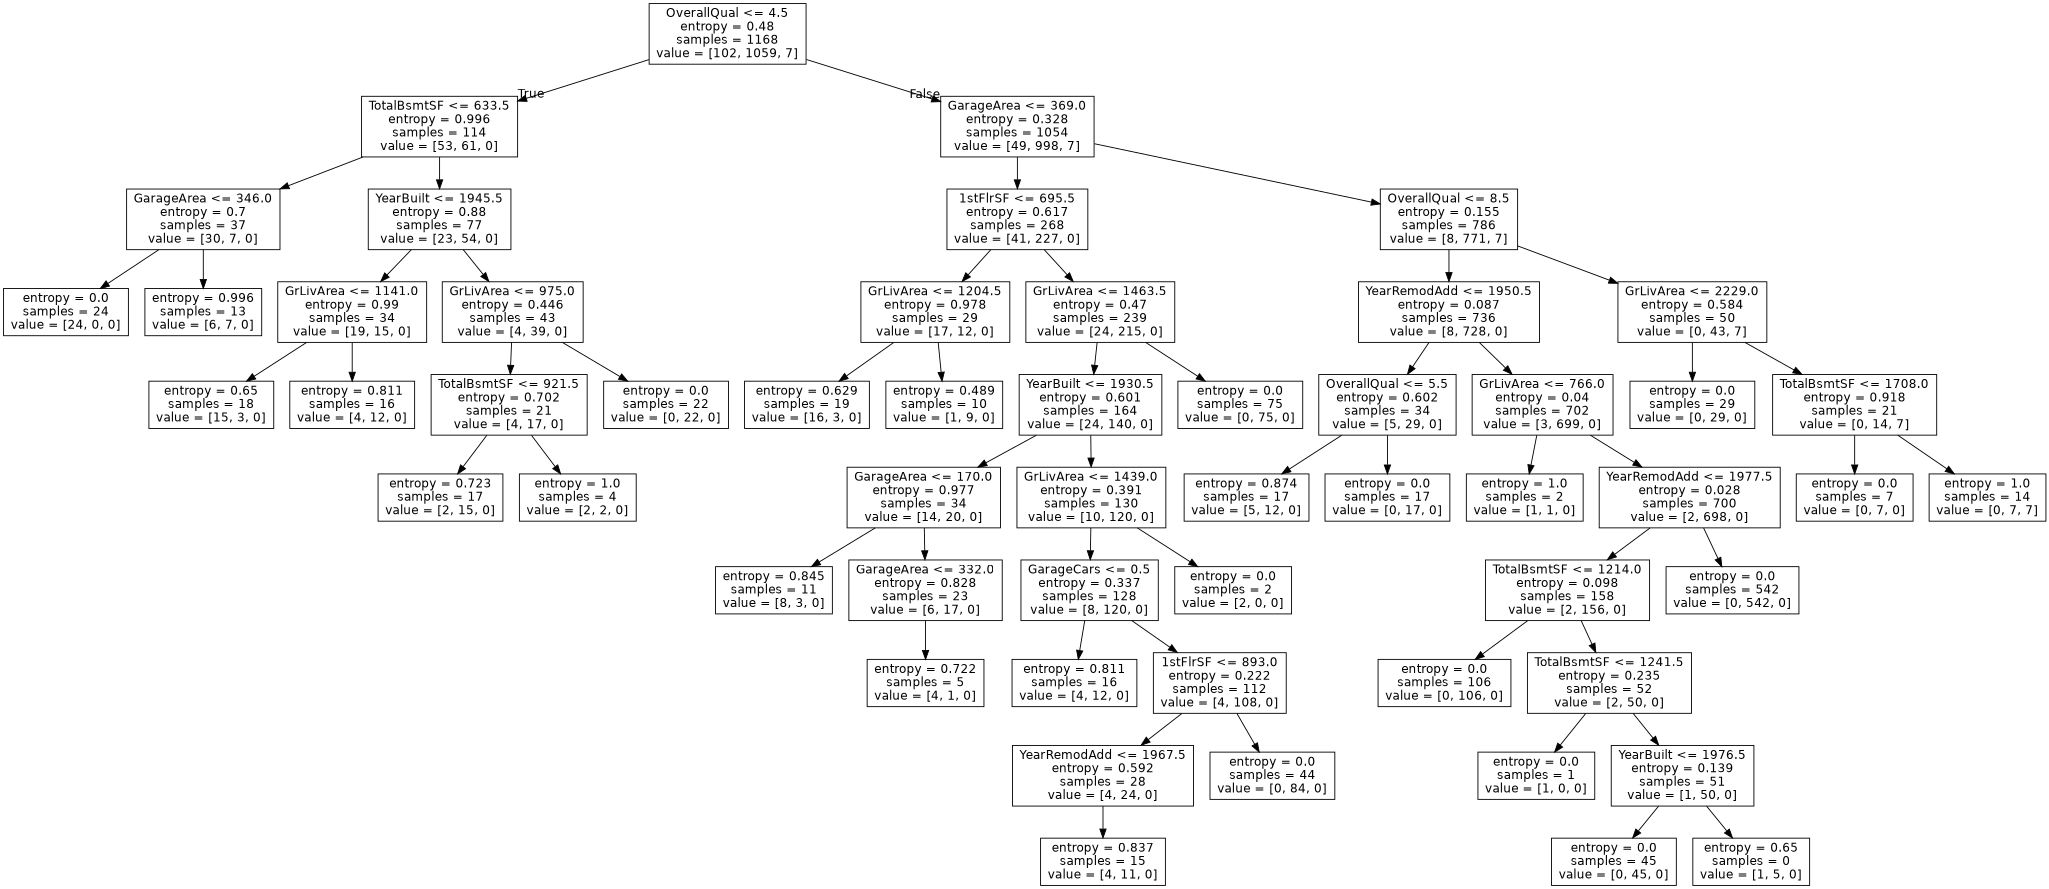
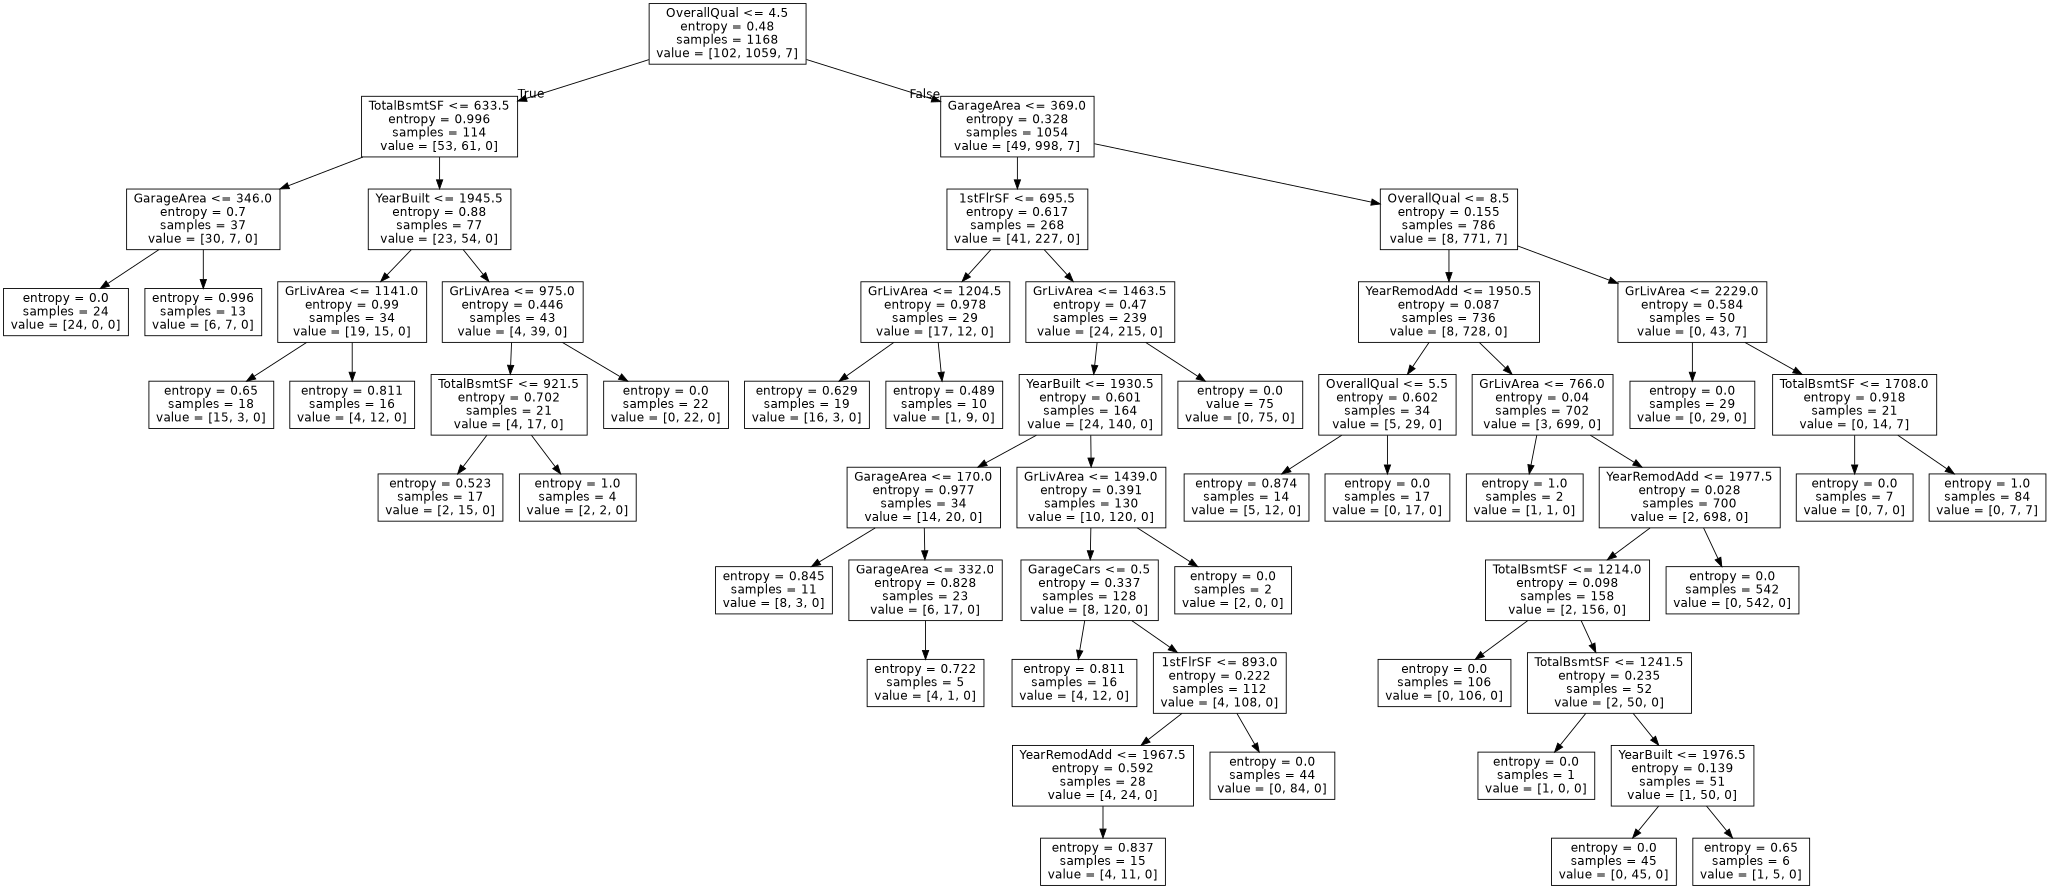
(1240, 405) -> (1240, 405)
(440, 498) -> (440, 498)
(1247, 498) -> (1247, 498)
(1988, 498) -> (1988, 498)
(1751, 862) -> (1751, 862)
